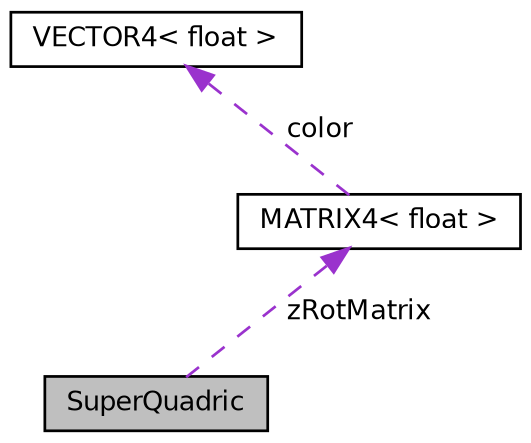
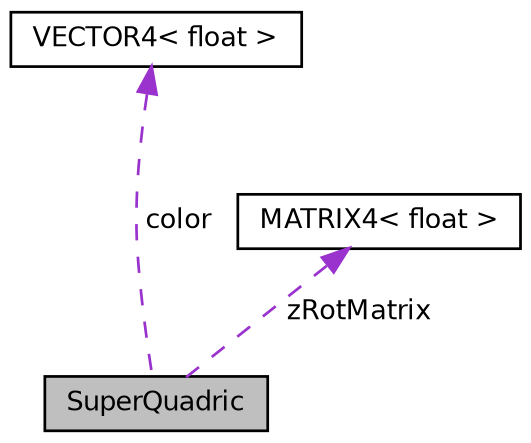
(279, 140) -> (137, 236)
